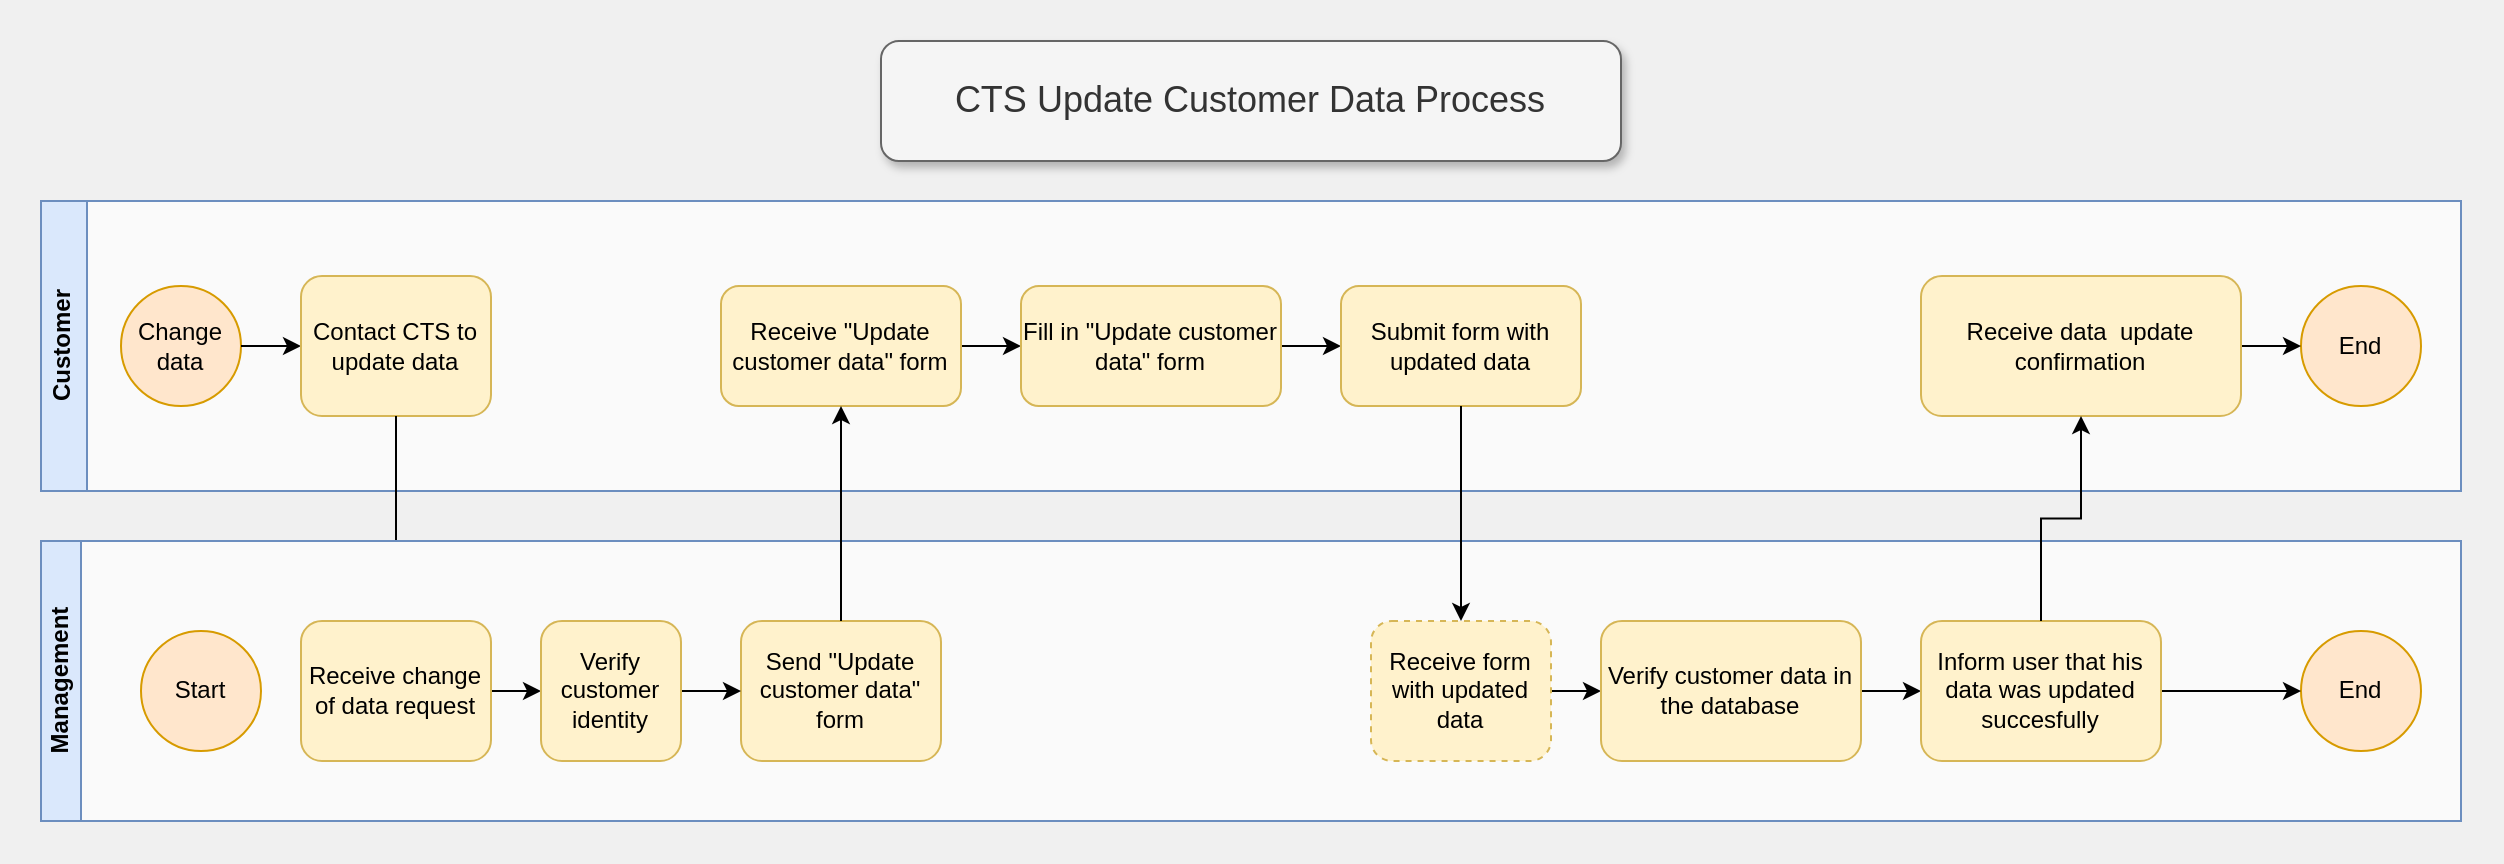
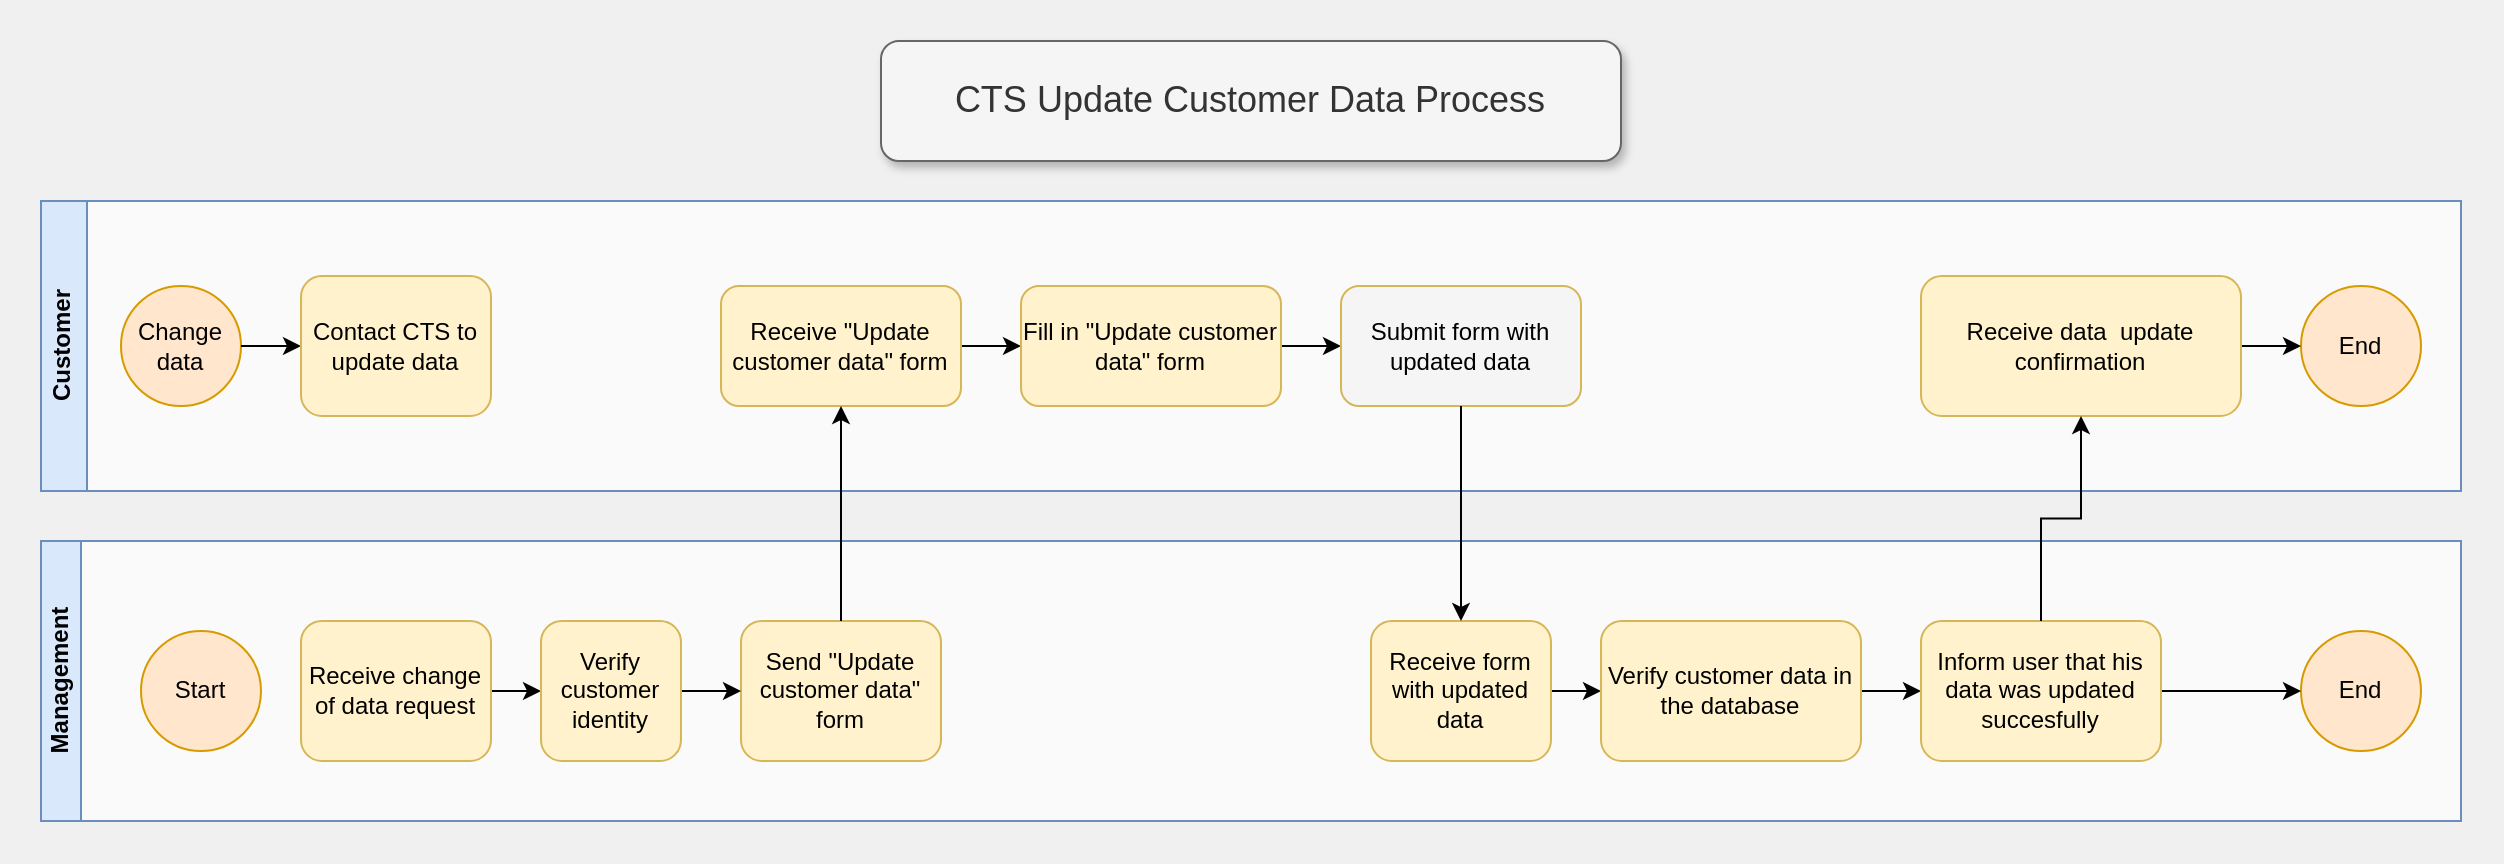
(1461, 346) -> (1461, 346)
(396, 478) -> none
(1461, 691) -> (1461, 691)
